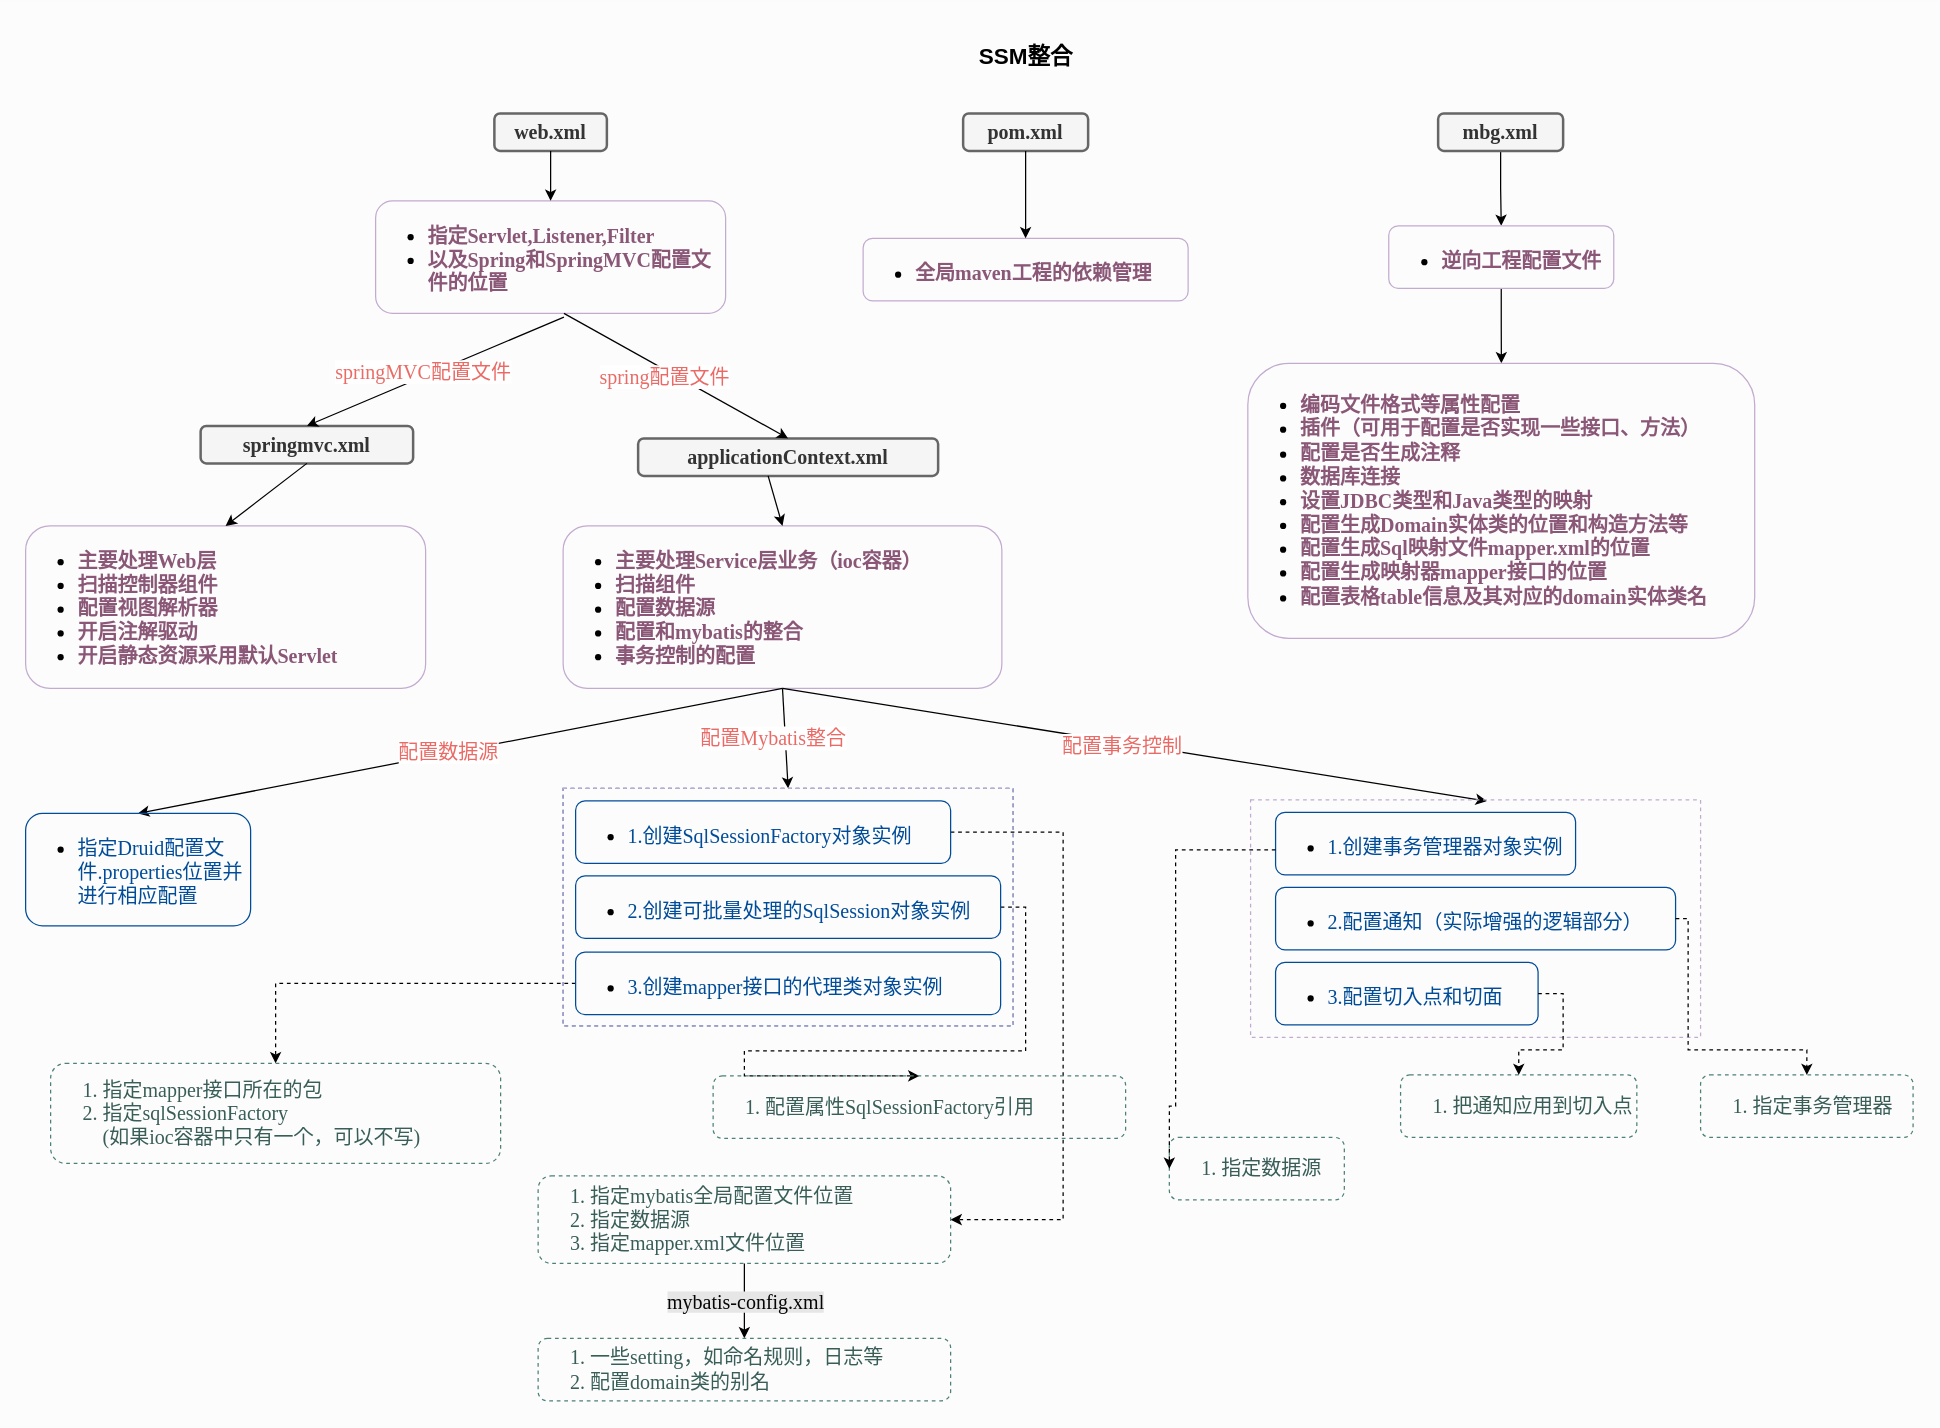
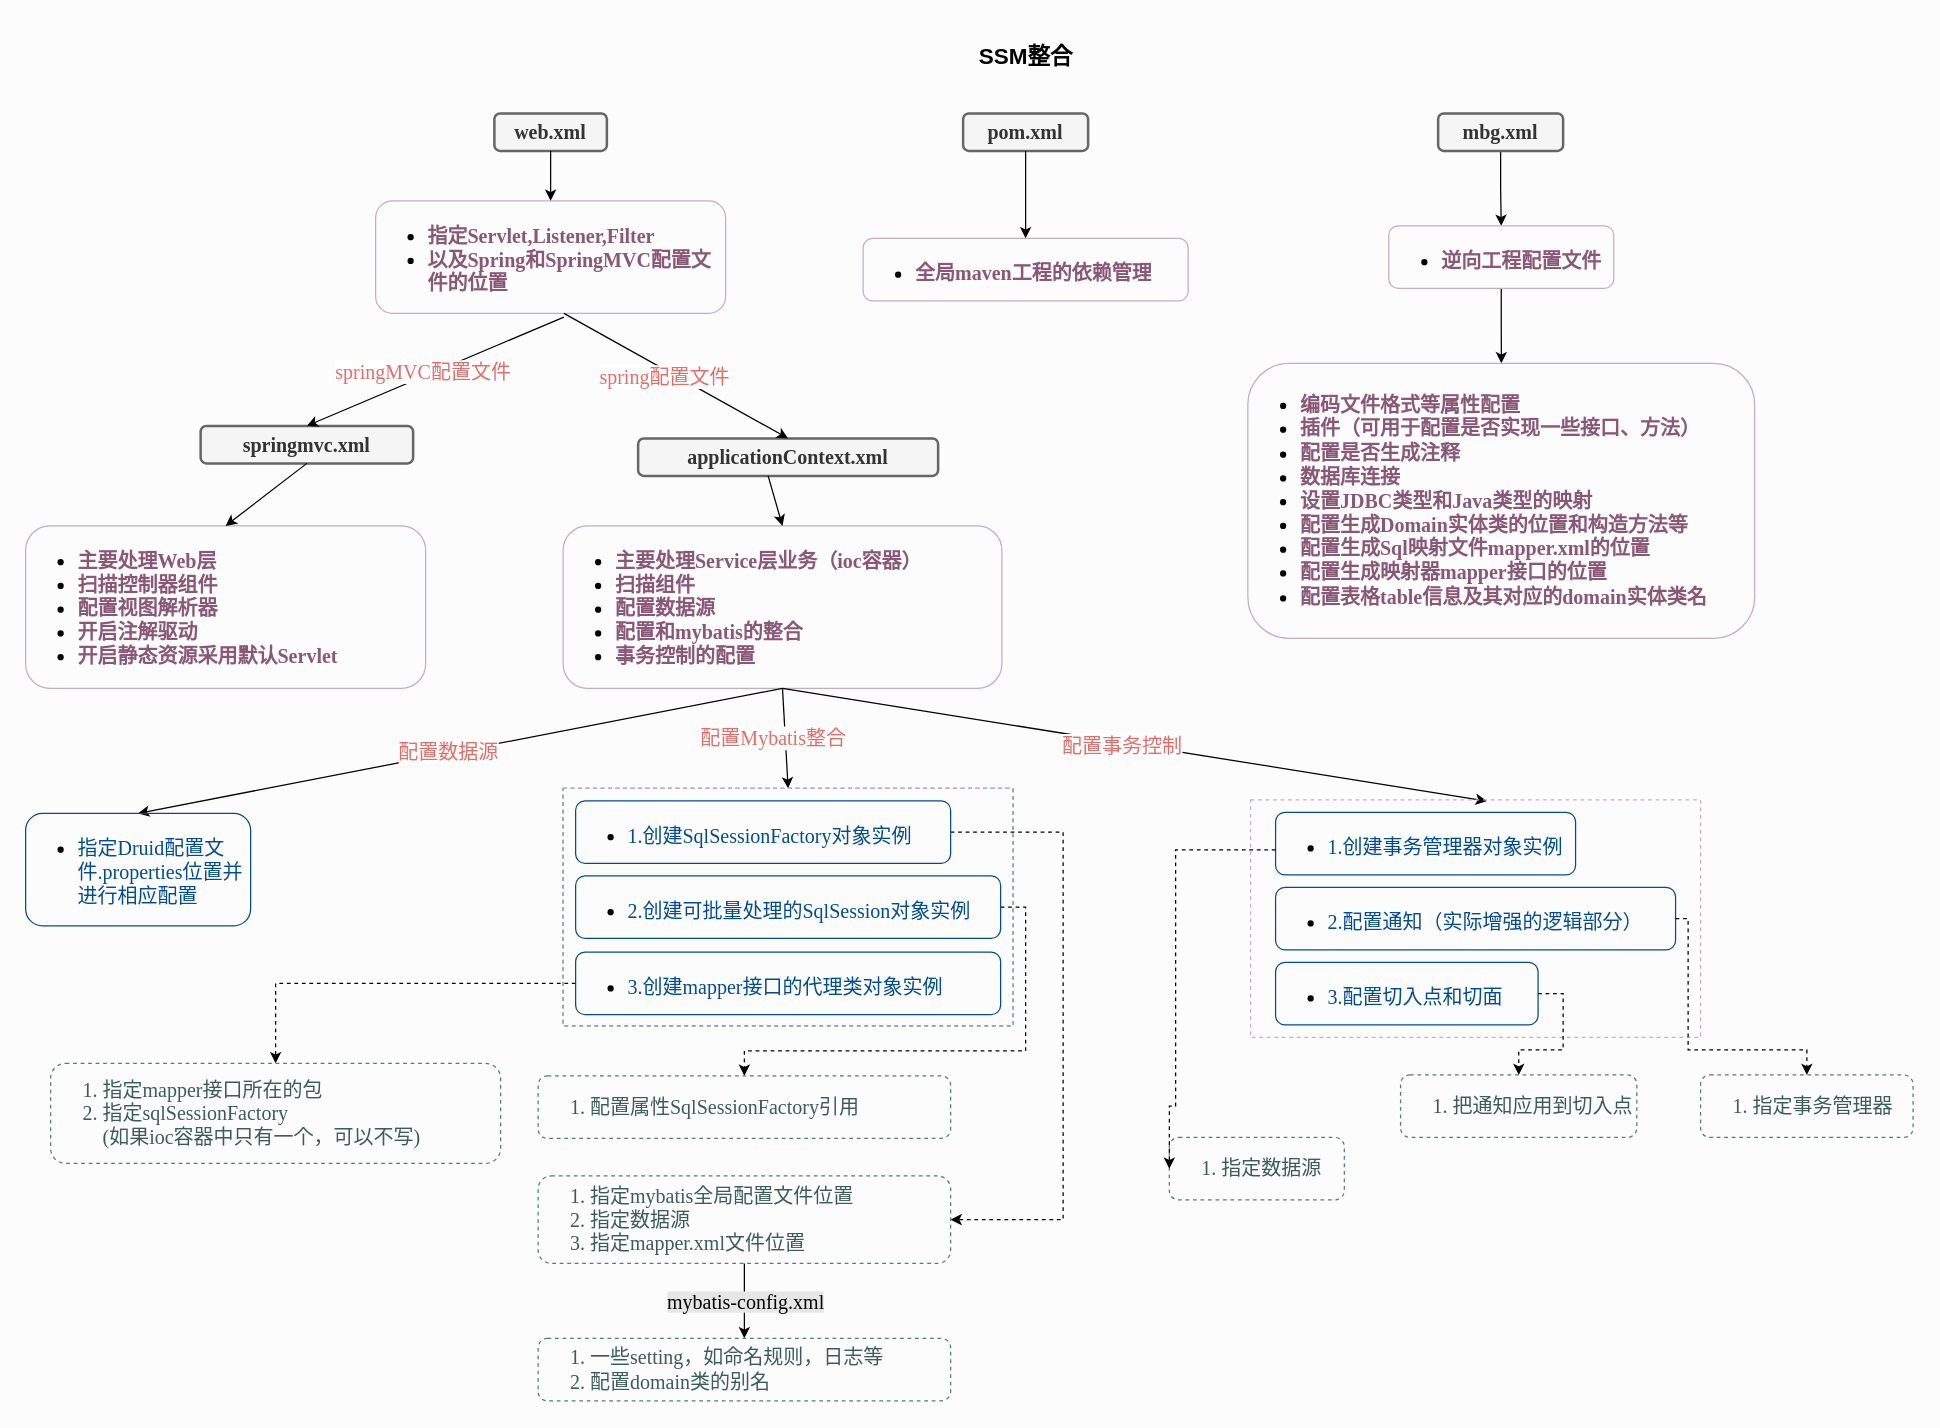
(919, 1107) -> (744, 1107)
